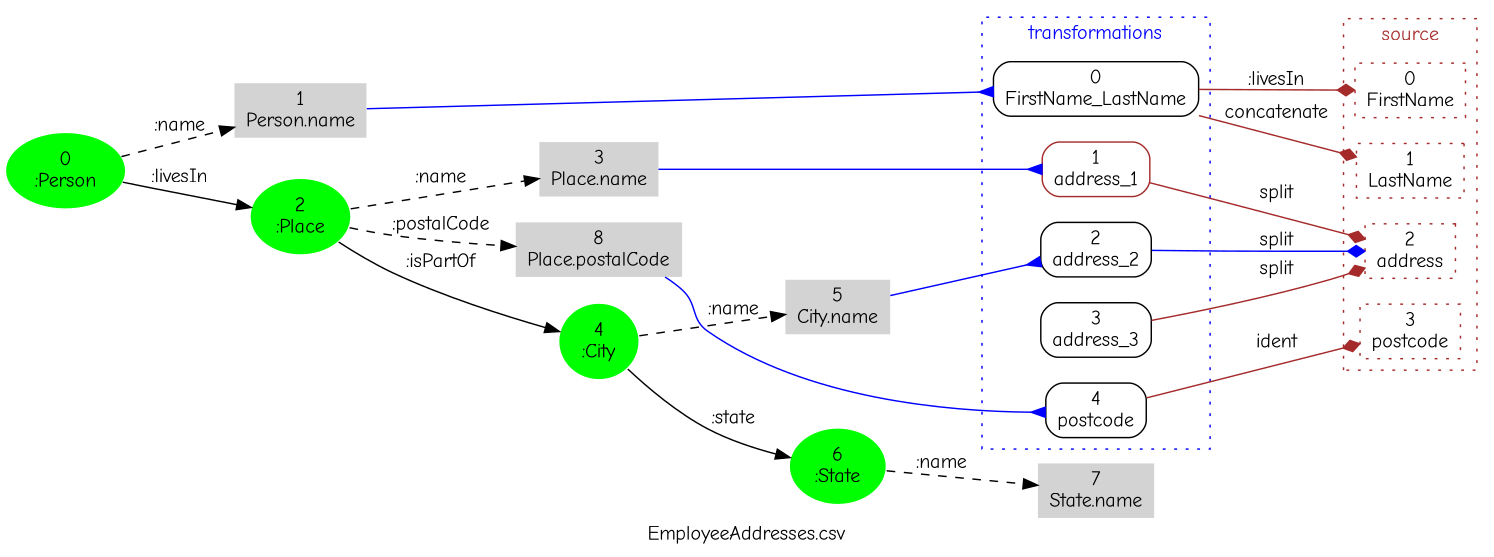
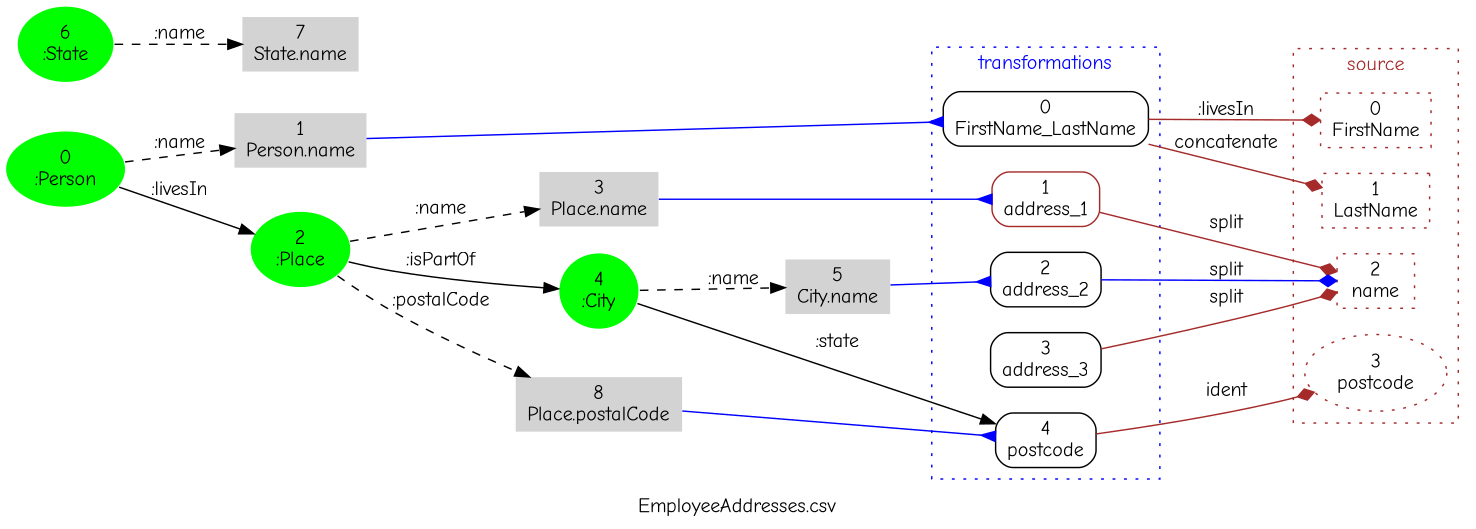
(1410, 251) -> (1376, 281)
(1410, 331) -> (1376, 373)
(696, 422) -> (809, 361)
